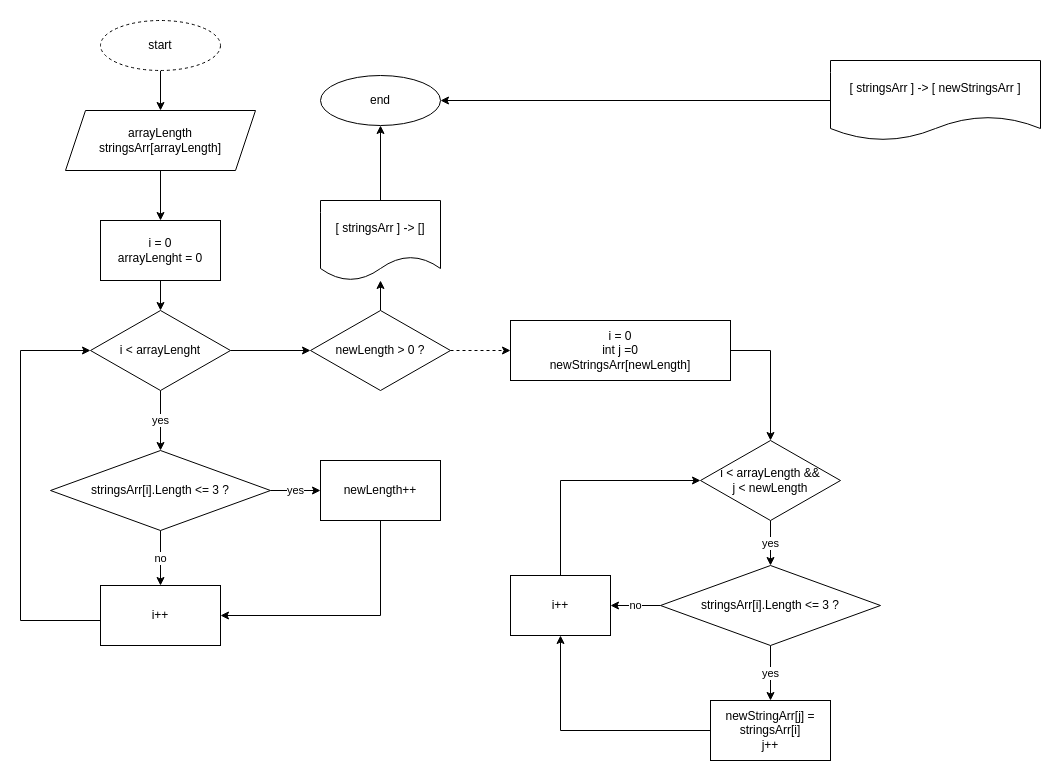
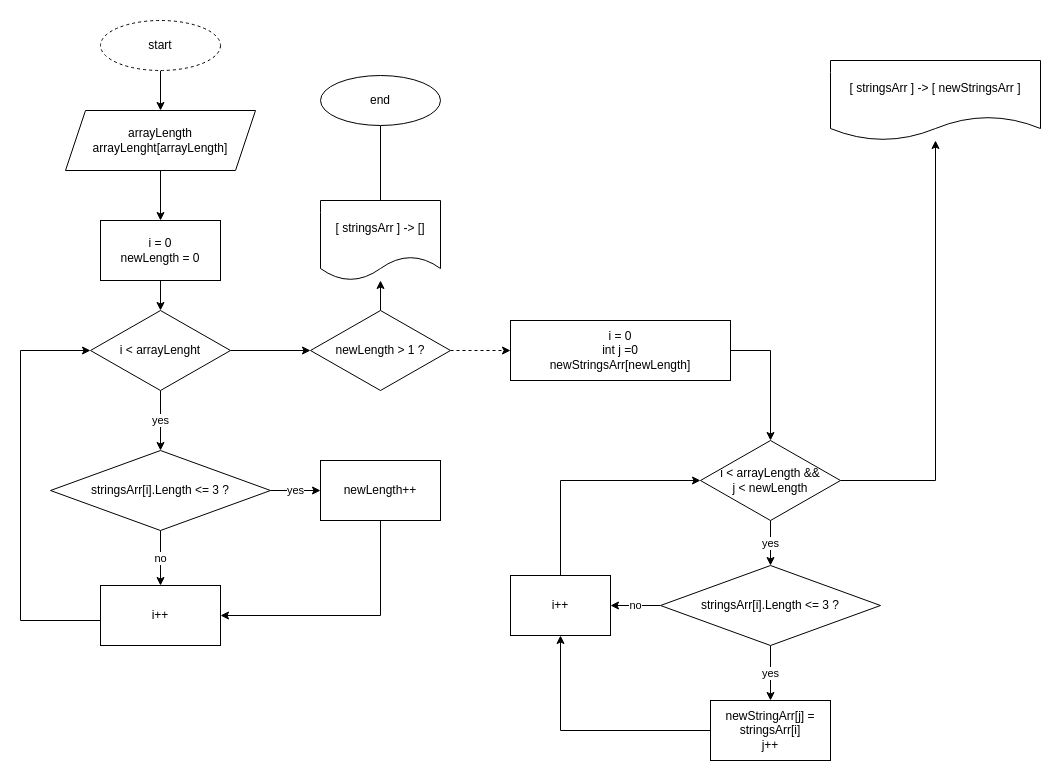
(639, 101) -> none
(381, 133) -> (381, 131)
(161, 141) -> (161, 141)
(161, 251) -> (161, 251)
(381, 351) -> (381, 351)
none -> (936, 361)
